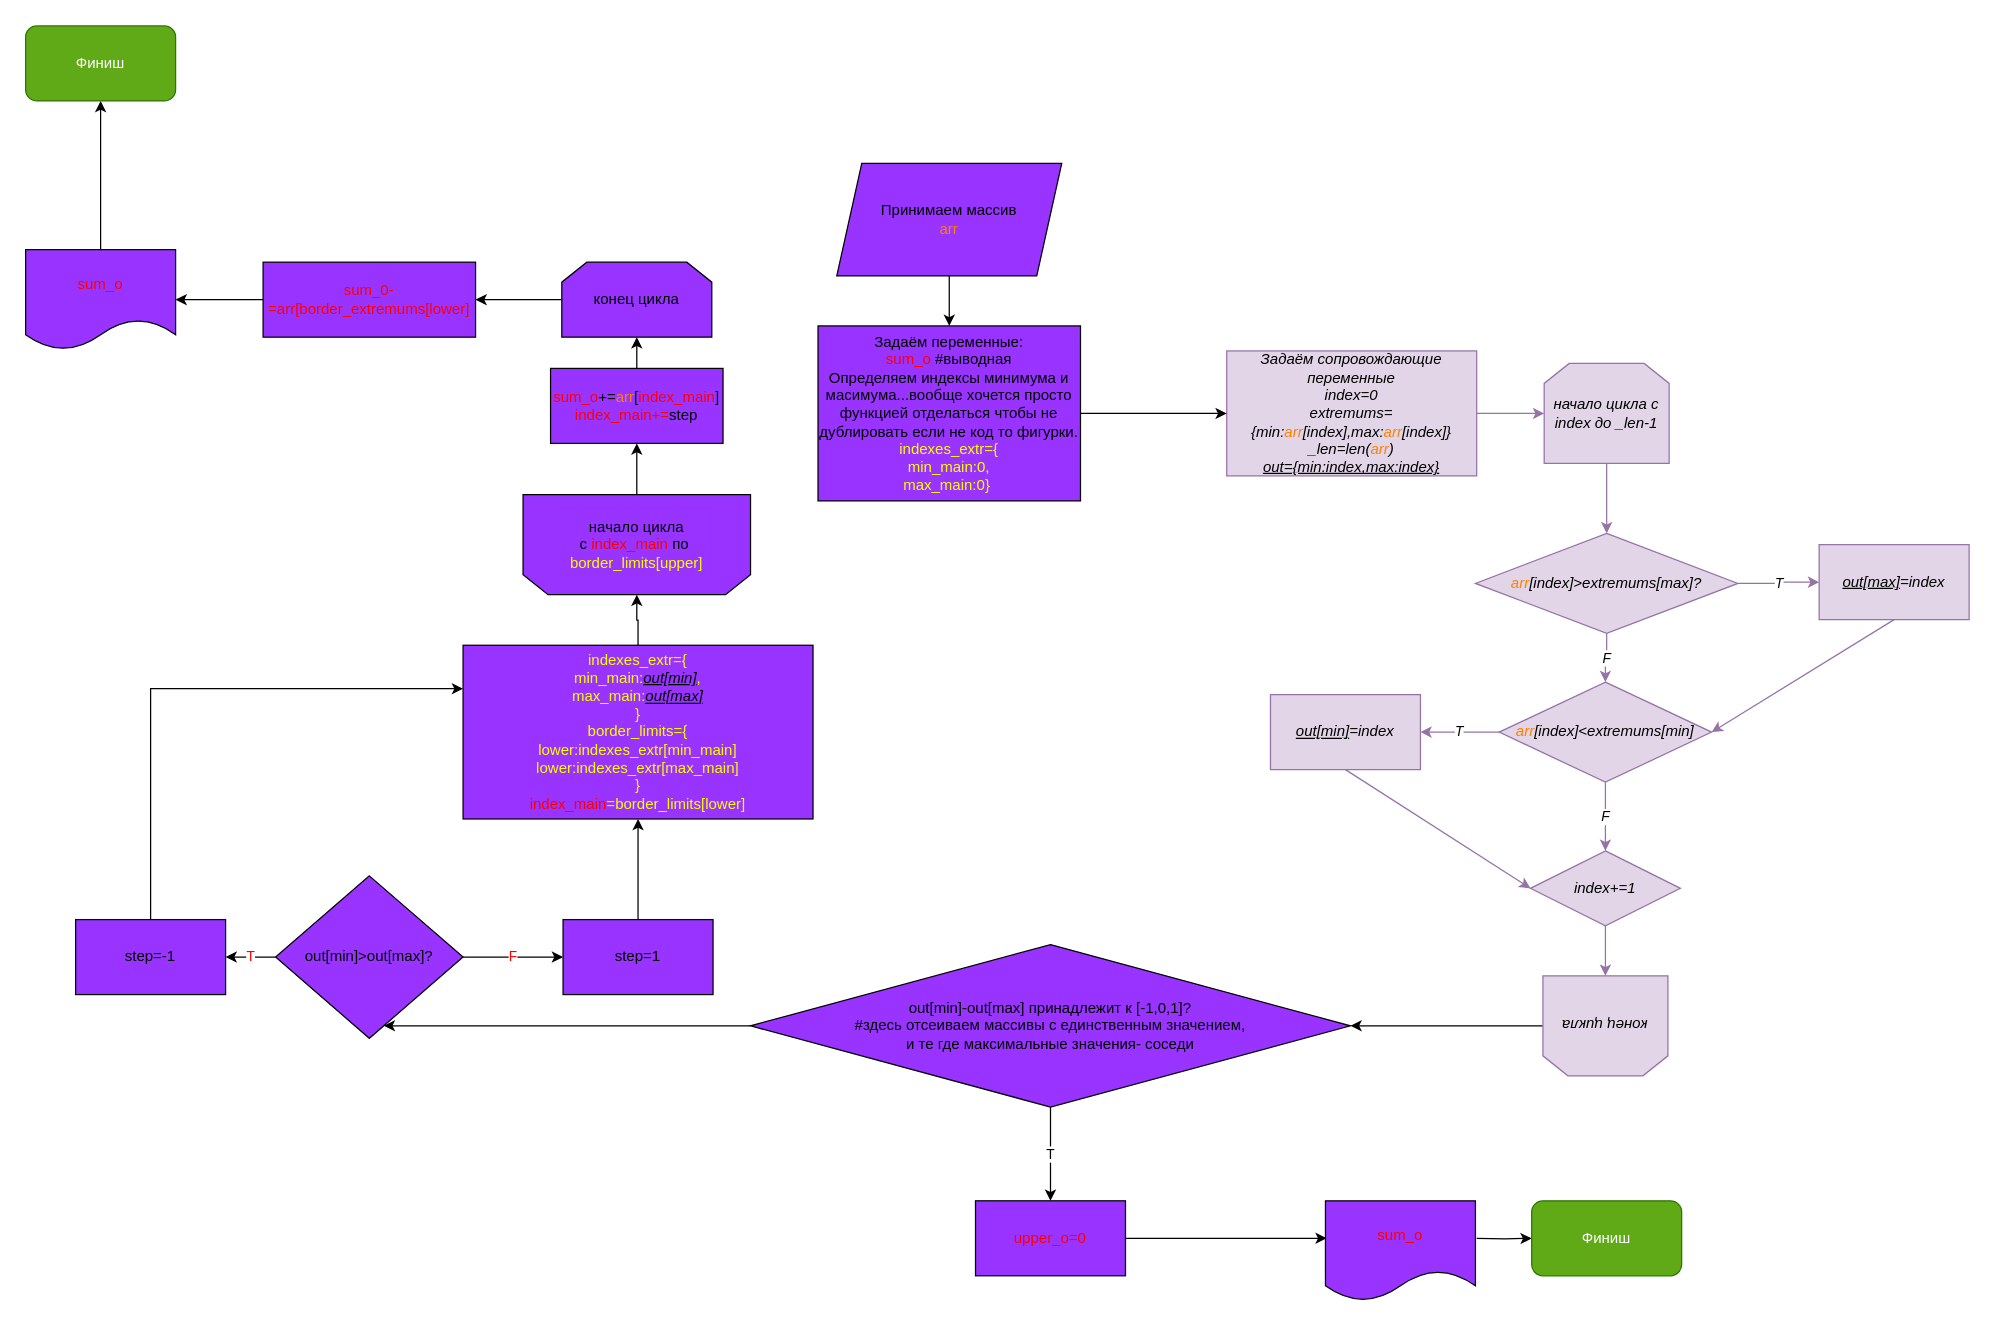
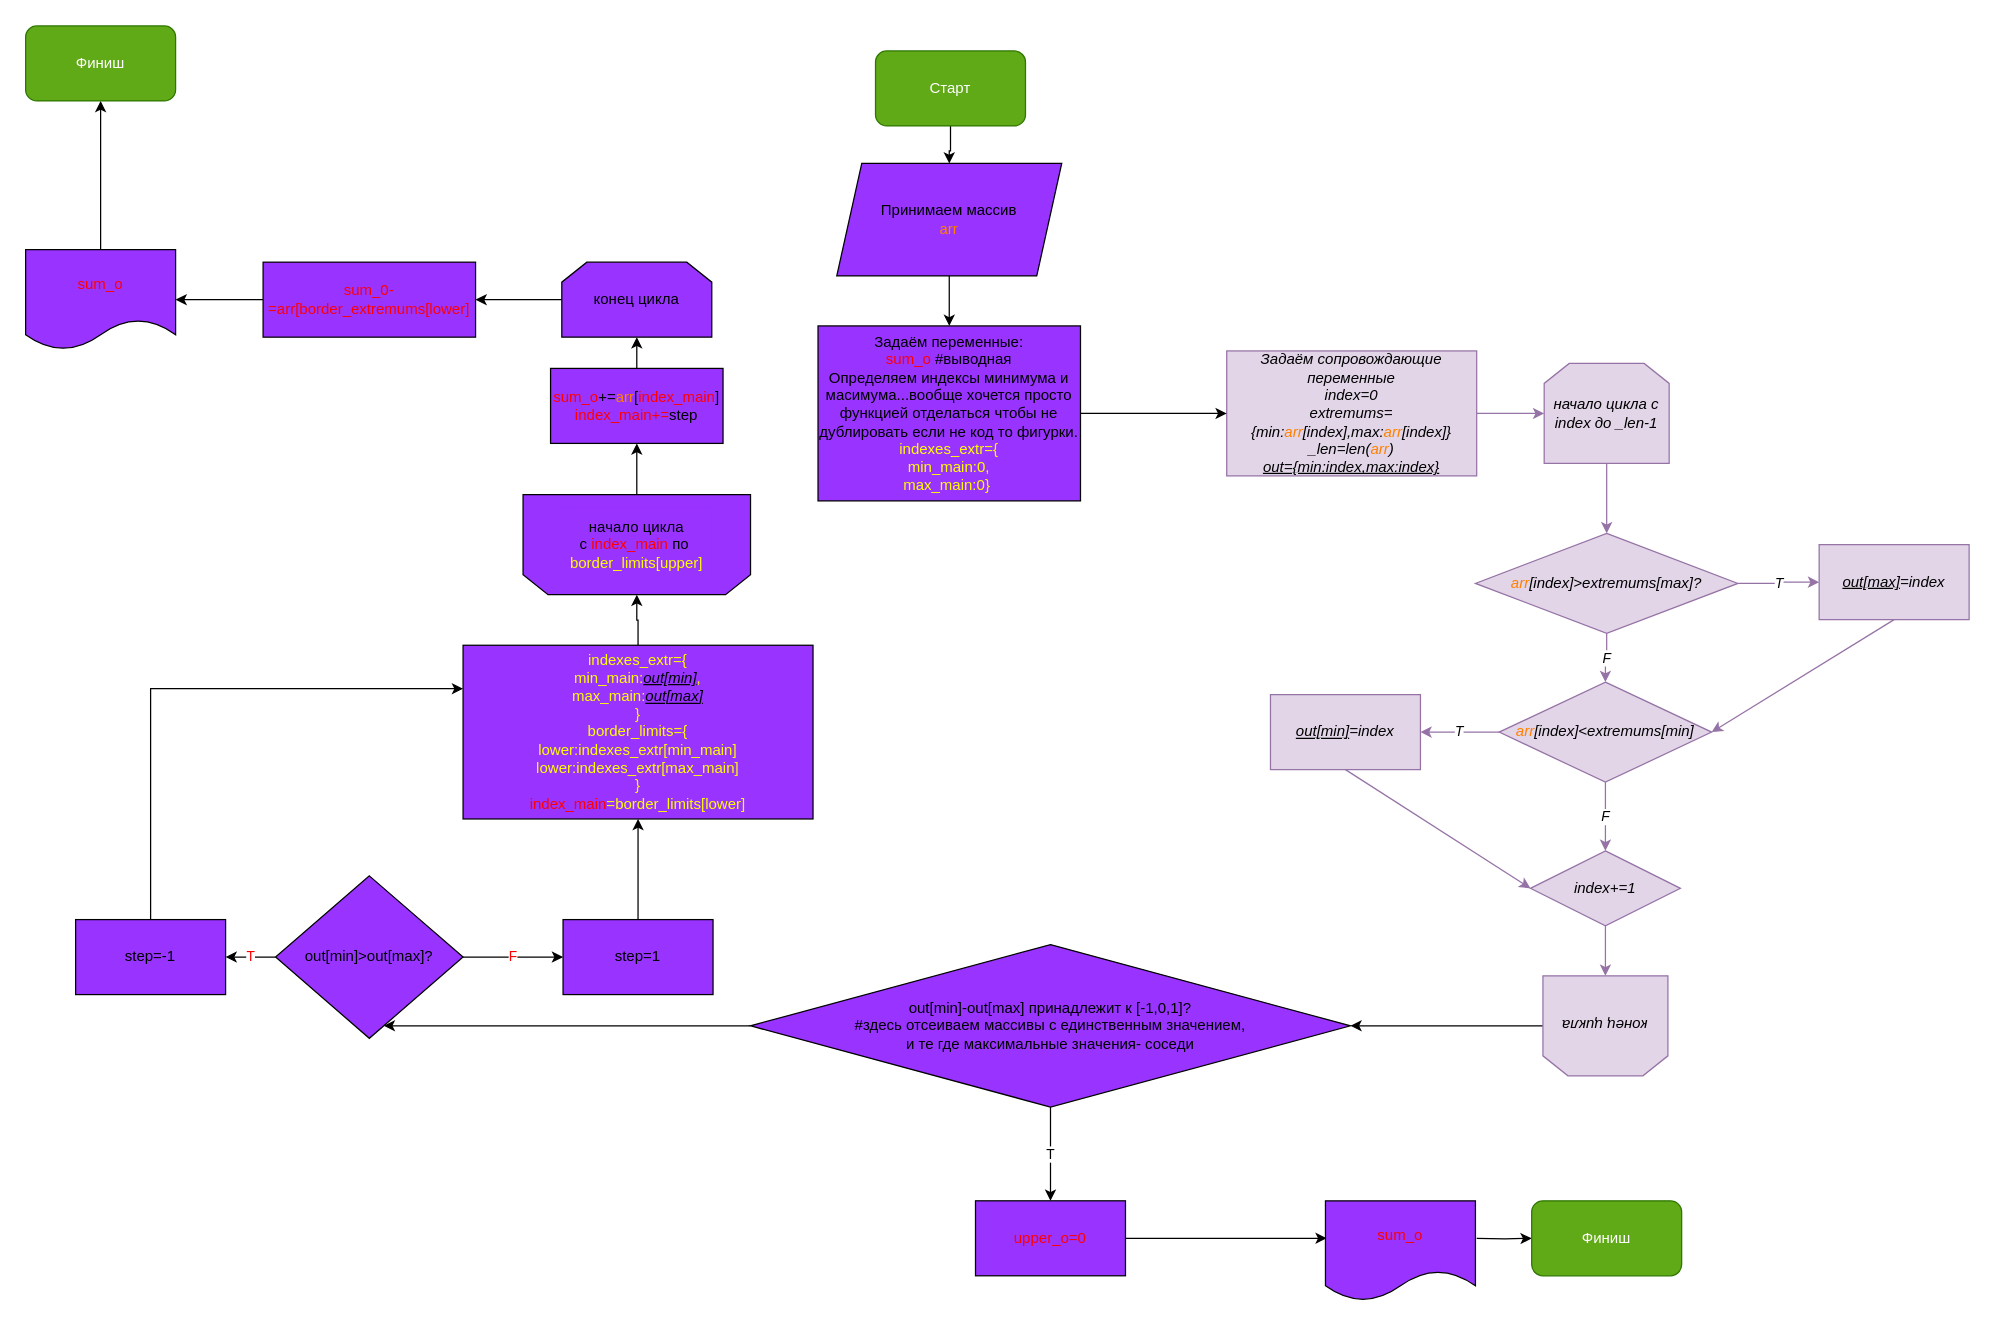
none -> (951, 88)
none -> (951, 141)
